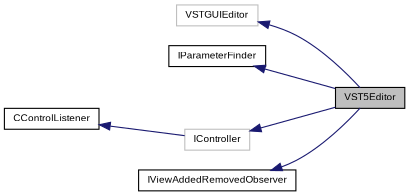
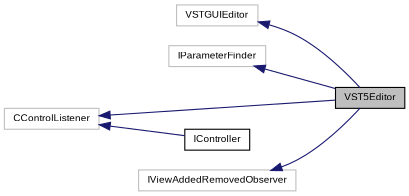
(217, 56) -> (217, 56)
(298, 118) -> (223, 108)
(52, 119) -> (52, 119)
(217, 140) -> (217, 140)
(217, 180) -> (217, 180)
